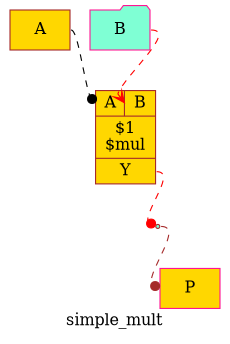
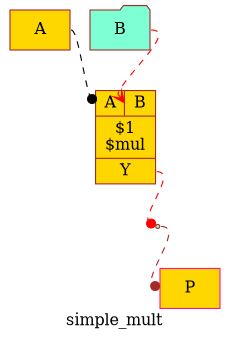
(120, 30) -> (120, 30)
